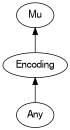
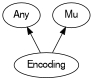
(35, 93) -> (35, 43)
